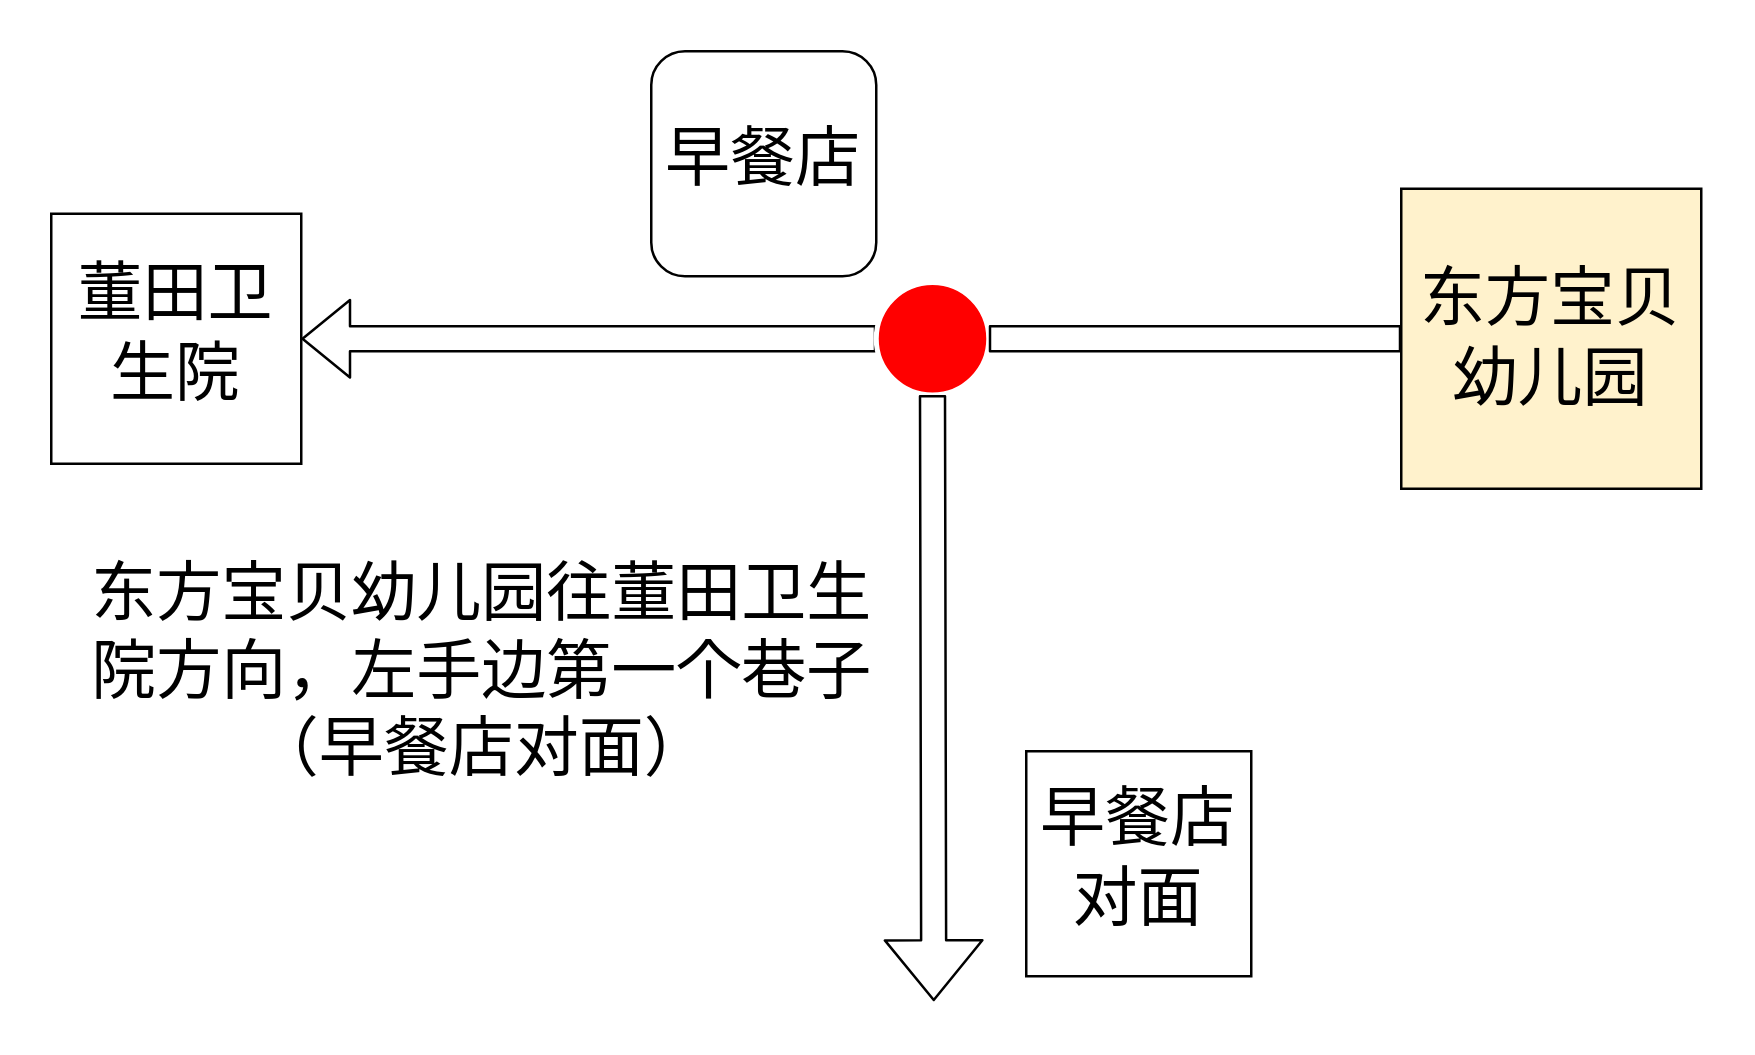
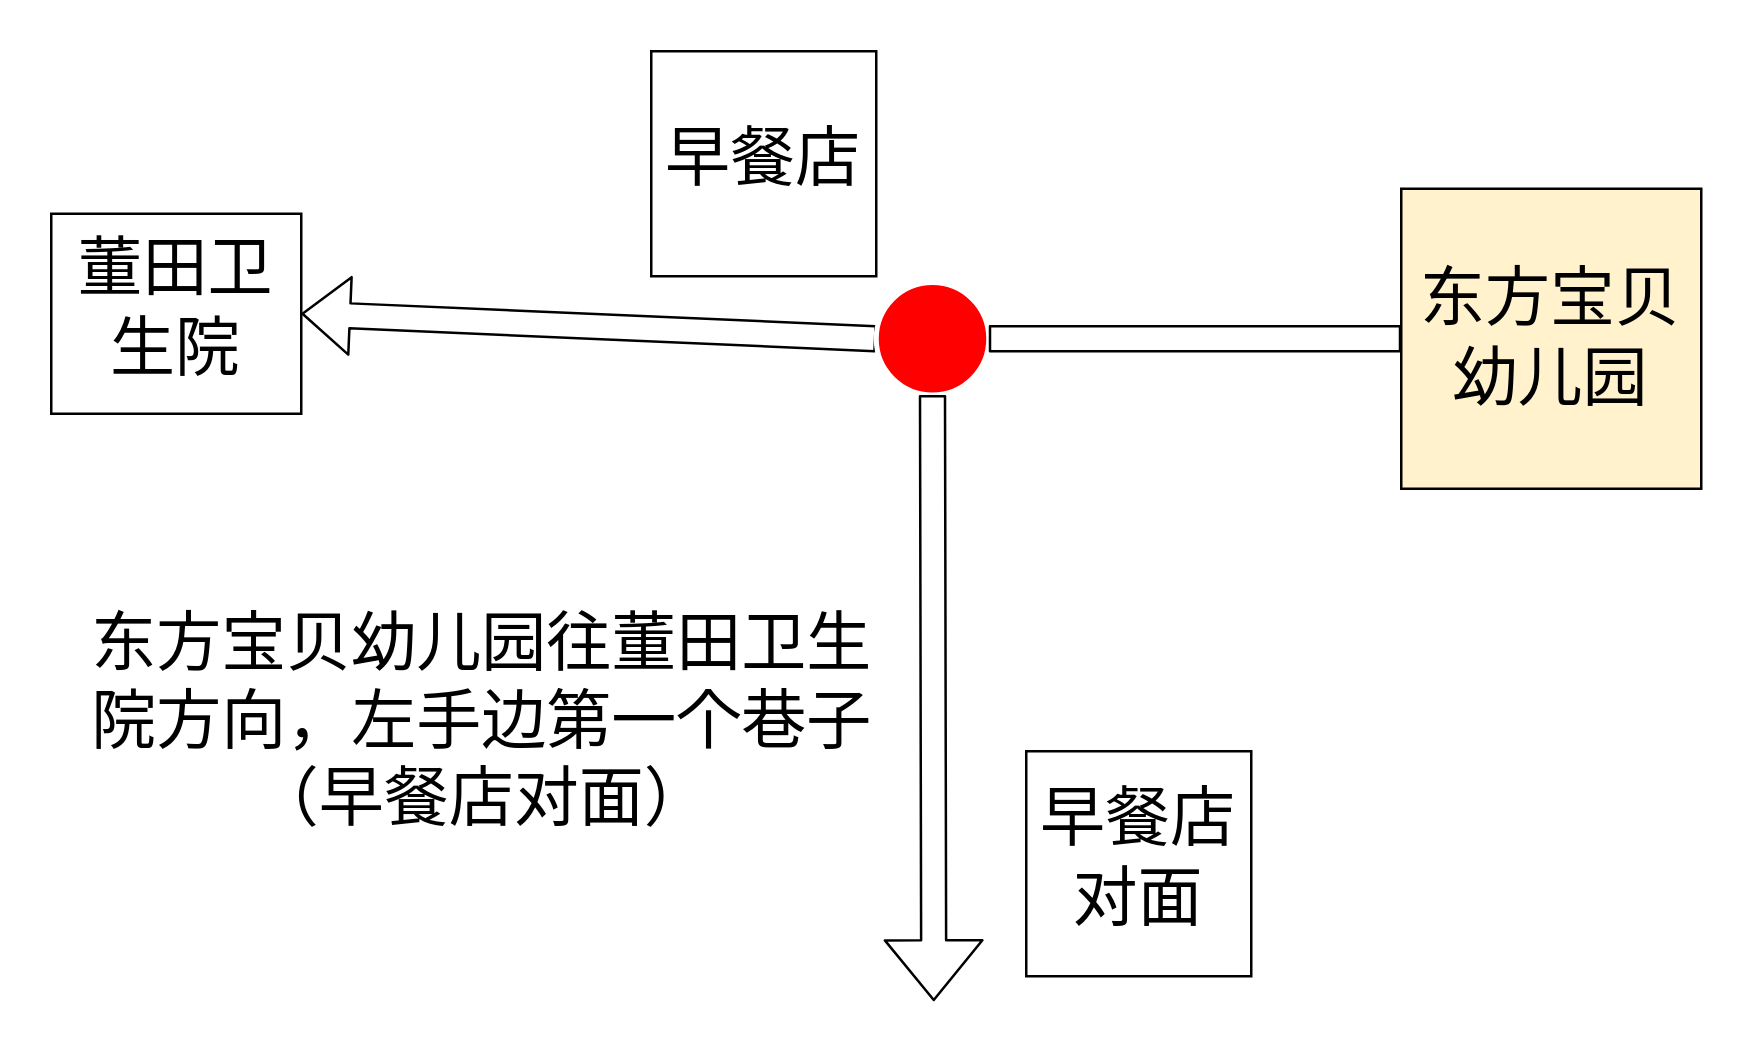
(764, 164) -> (764, 164)
(176, 339) -> (176, 314)
(483, 676) -> (483, 726)
